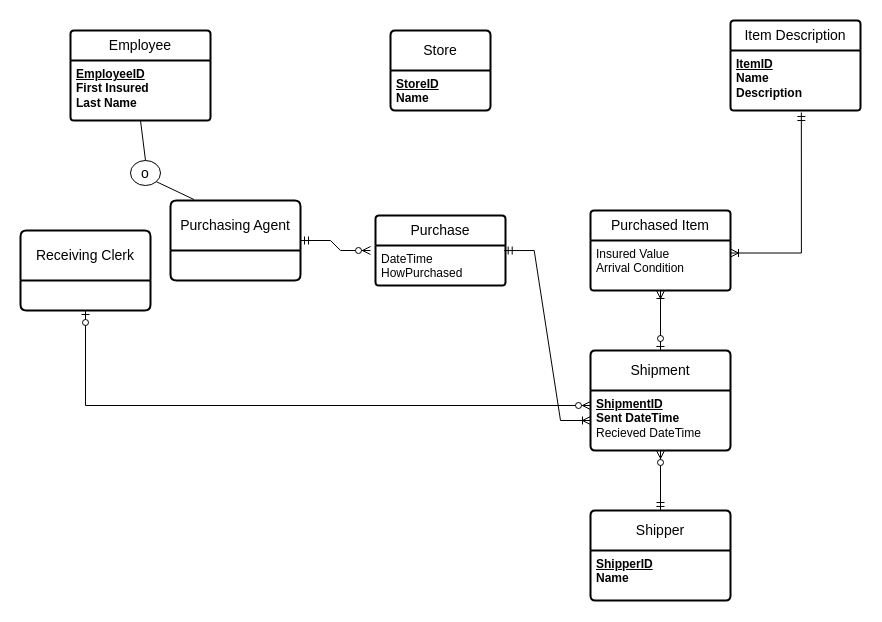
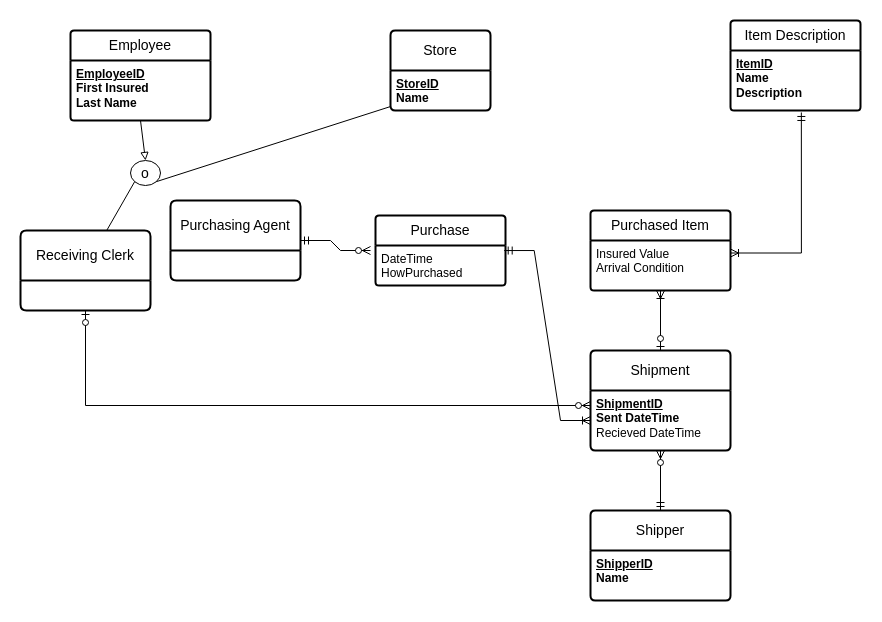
(145, 155) -> (144, 151)
(175, 190) -> (272, 145)
none -> (121, 206)
